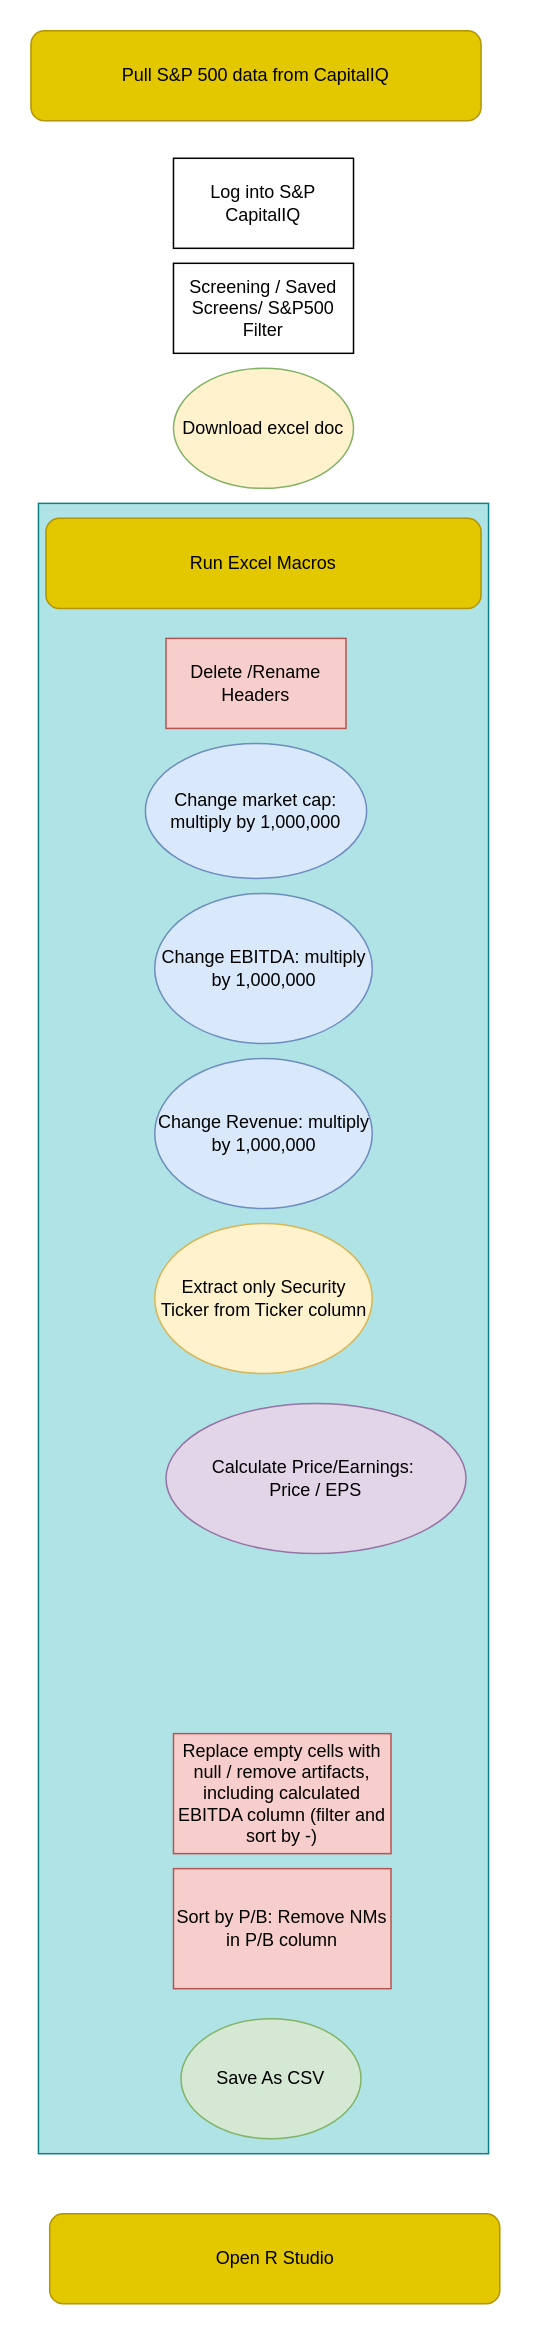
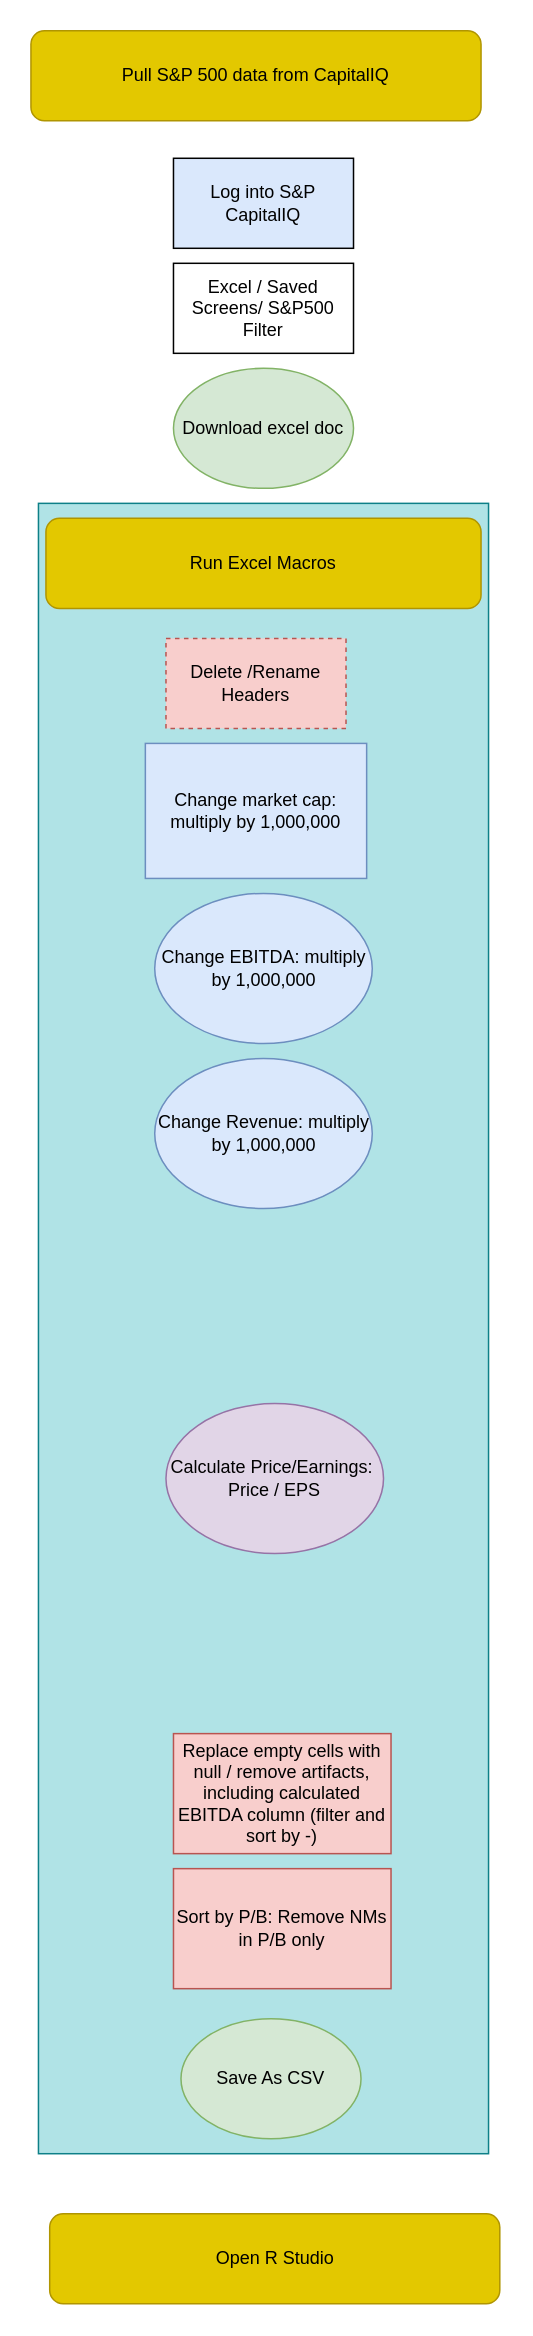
(263, 203) -> (263, 203)
(263, 308) -> (263, 308)
(263, 428) -> (263, 428)
(256, 683) -> (256, 683)
(256, 811) -> (256, 811)
(263, 1298) -> none
(316, 1478) -> (275, 1478)
(282, 1928) -> (282, 1928)
